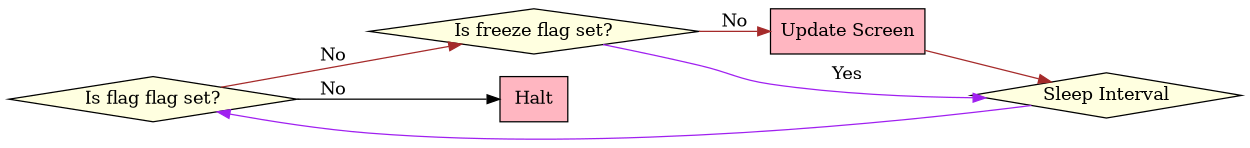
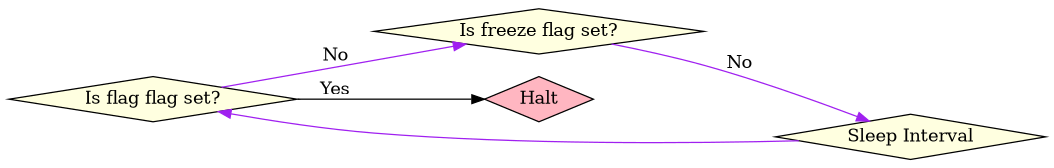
(848, 31) -> none
(335, 67) -> (337, 67)
(848, 75) -> (740, 63)
(333, 90) -> (336, 90)
(534, 99) -> (539, 99)
